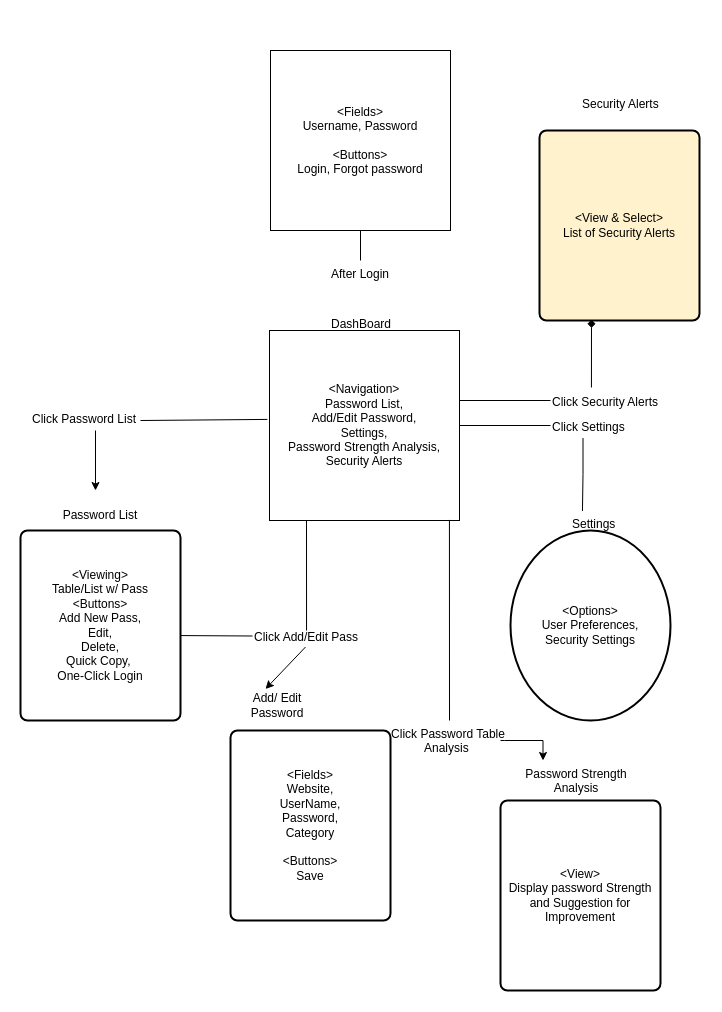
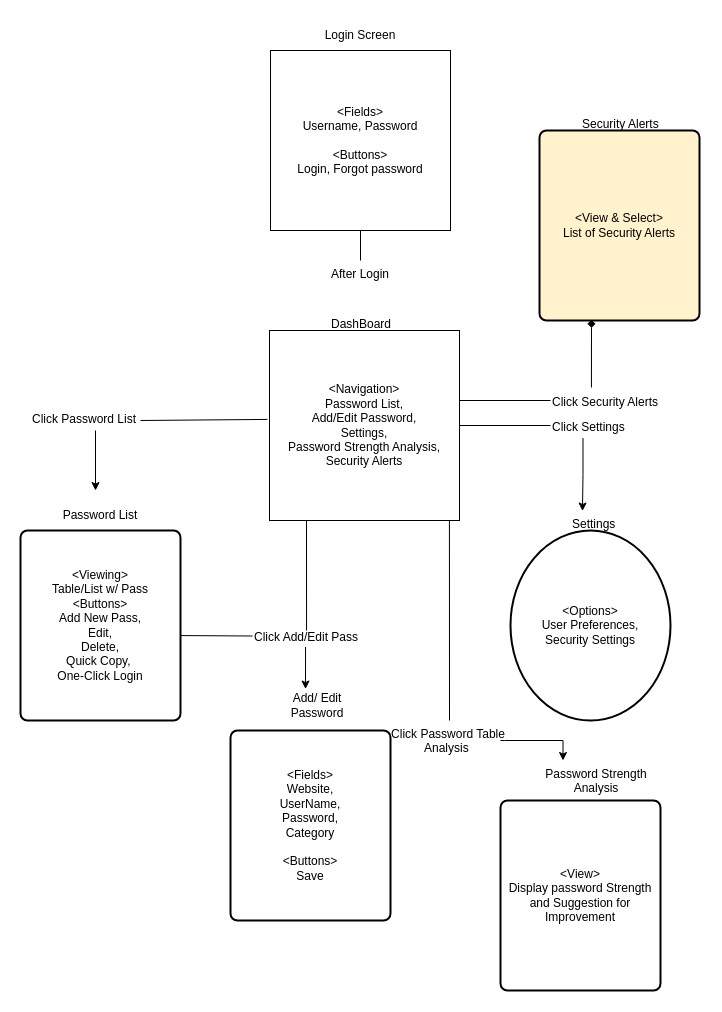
none -> (361, 36)
(631, 101) -> (631, 121)
(583, 506) -> (583, 503)
(278, 706) -> (318, 706)
(576, 773) -> (596, 773)
